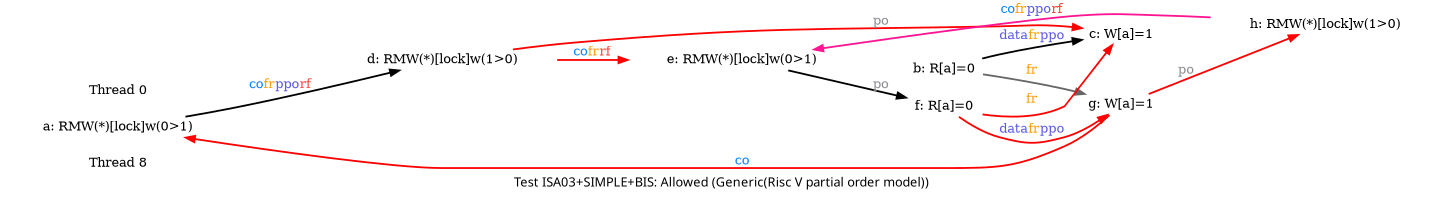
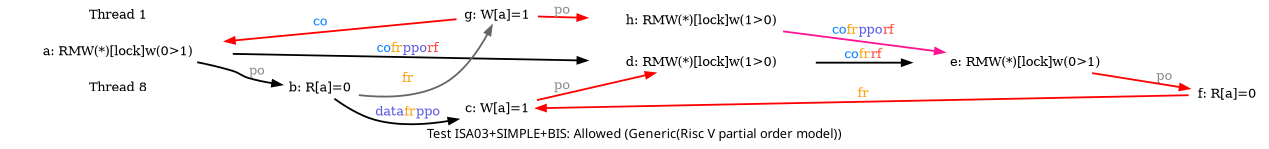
(792, 30) -> (591, 88)
(588, 60) -> (859, 63)
none -> (235, 72)
(843, 83) -> (1136, 80)
(118, 91) -> (118, 15)
(1029, 143) -> none
